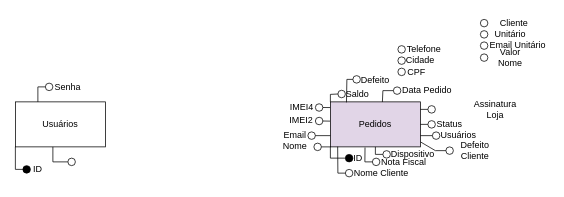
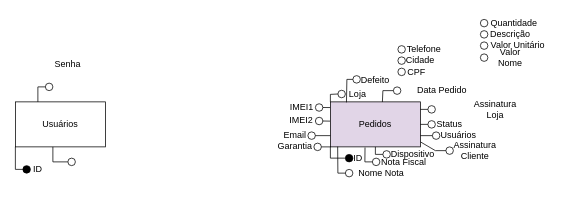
(514, 23) -> (514, 23)
(510, 34) -> (510, 34)
(518, 45) -> (518, 45)
(68, 87) -> (68, 64)
(427, 90) -> (442, 90)
(358, 94) -> (358, 94)
(302, 107) -> (302, 107)
(295, 146) -> (295, 146)
(475, 150) -> (475, 150)
(381, 173) -> (381, 173)
